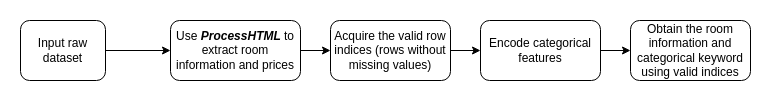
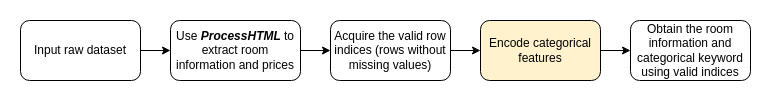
(63, 51) -> (81, 51)
(541, 51) -> (541, 51)
